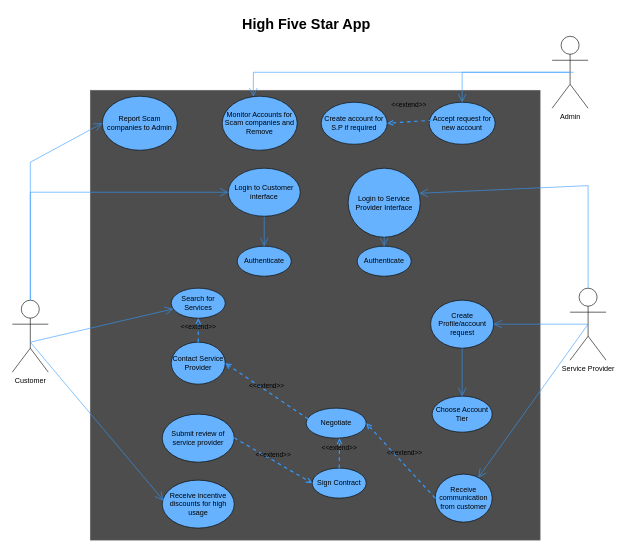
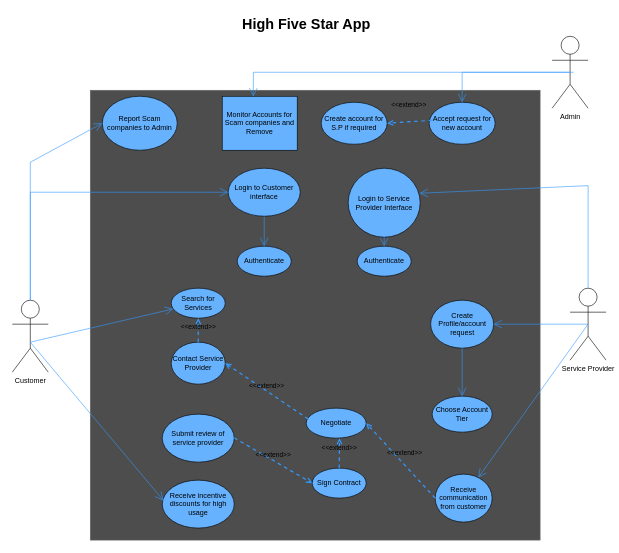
(260, 123) -> (260, 123)
